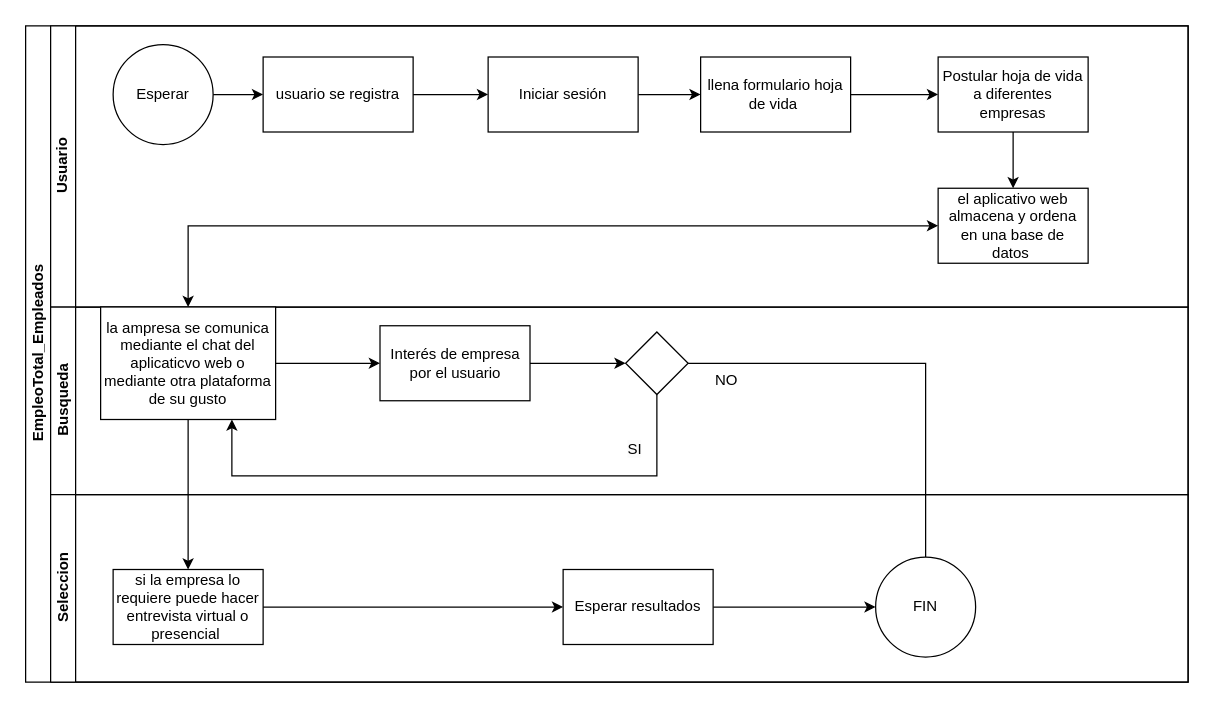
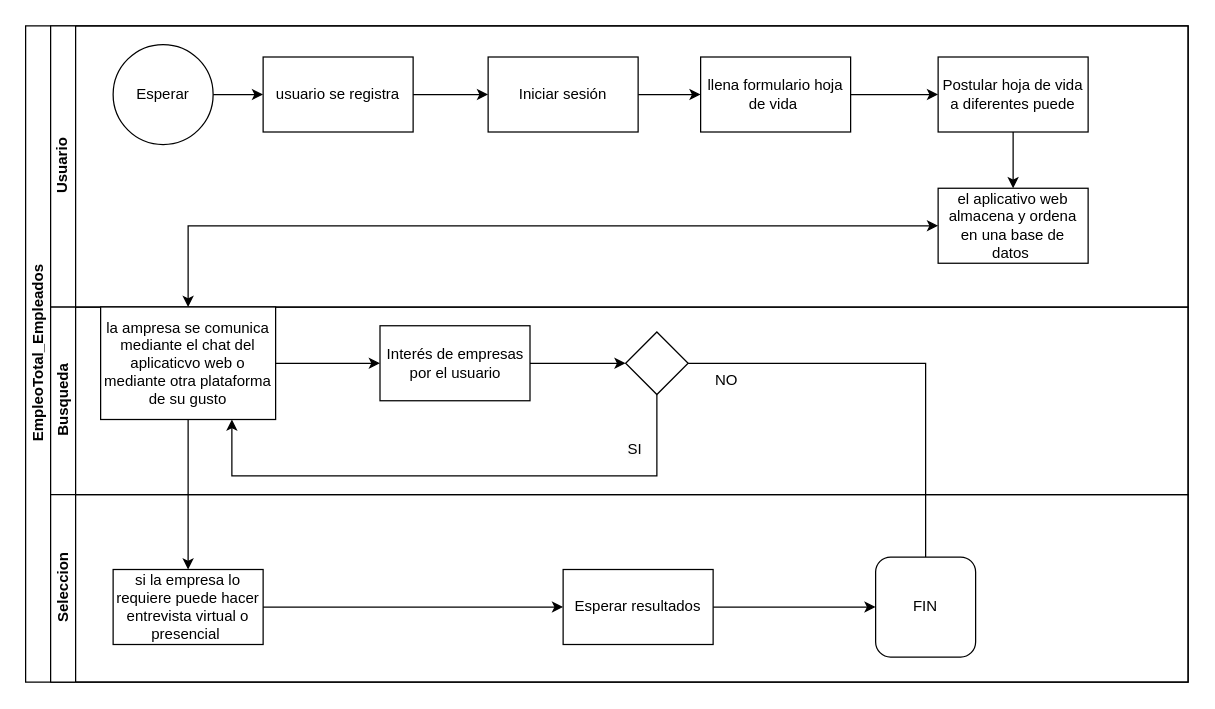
(1013, 94) -> (1013, 94)
(456, 363) -> (456, 363)
(926, 607) -> (926, 607)
